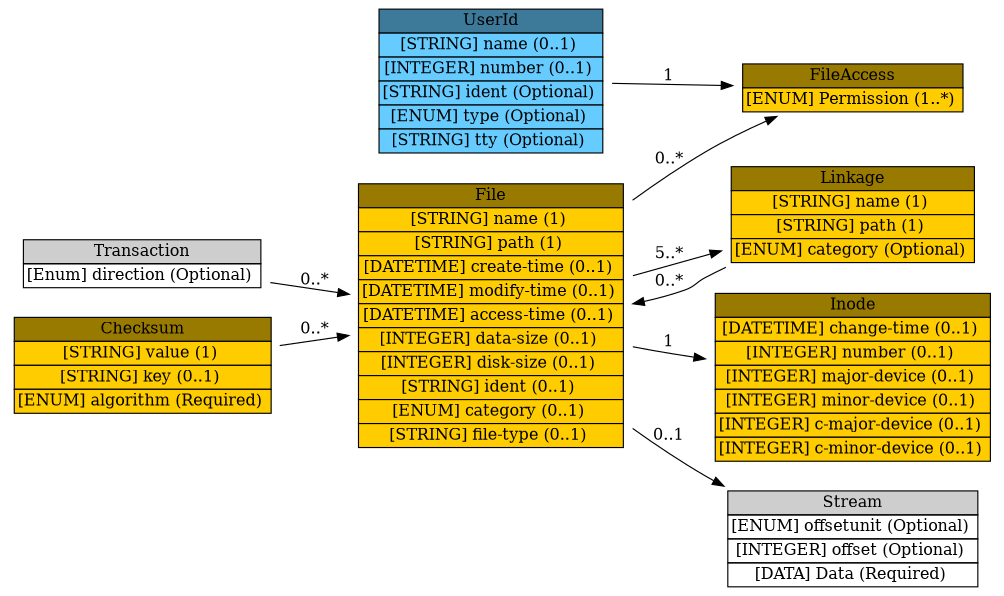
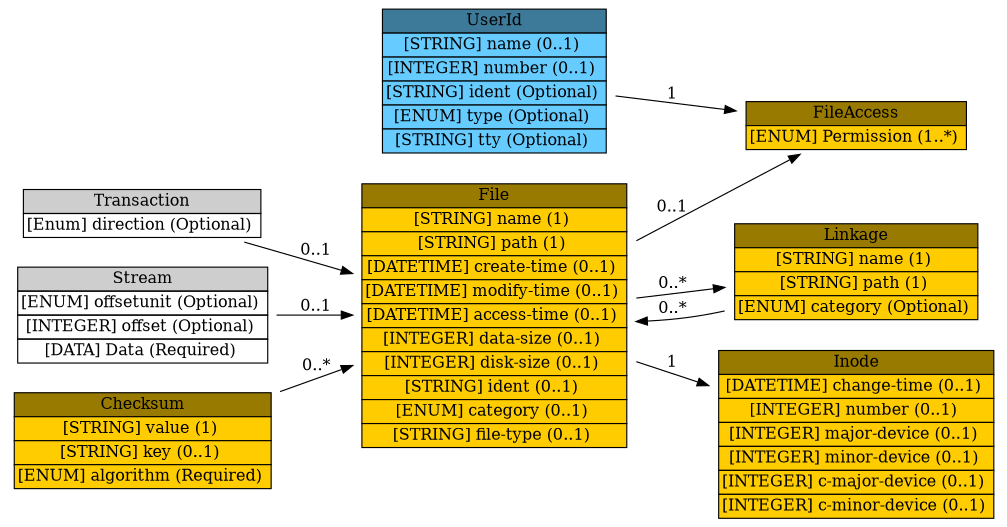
(669, 159) -> (672, 207)
(669, 254) -> (672, 284)
(315, 280) -> (316, 251)
(673, 456) -> (309, 315)
